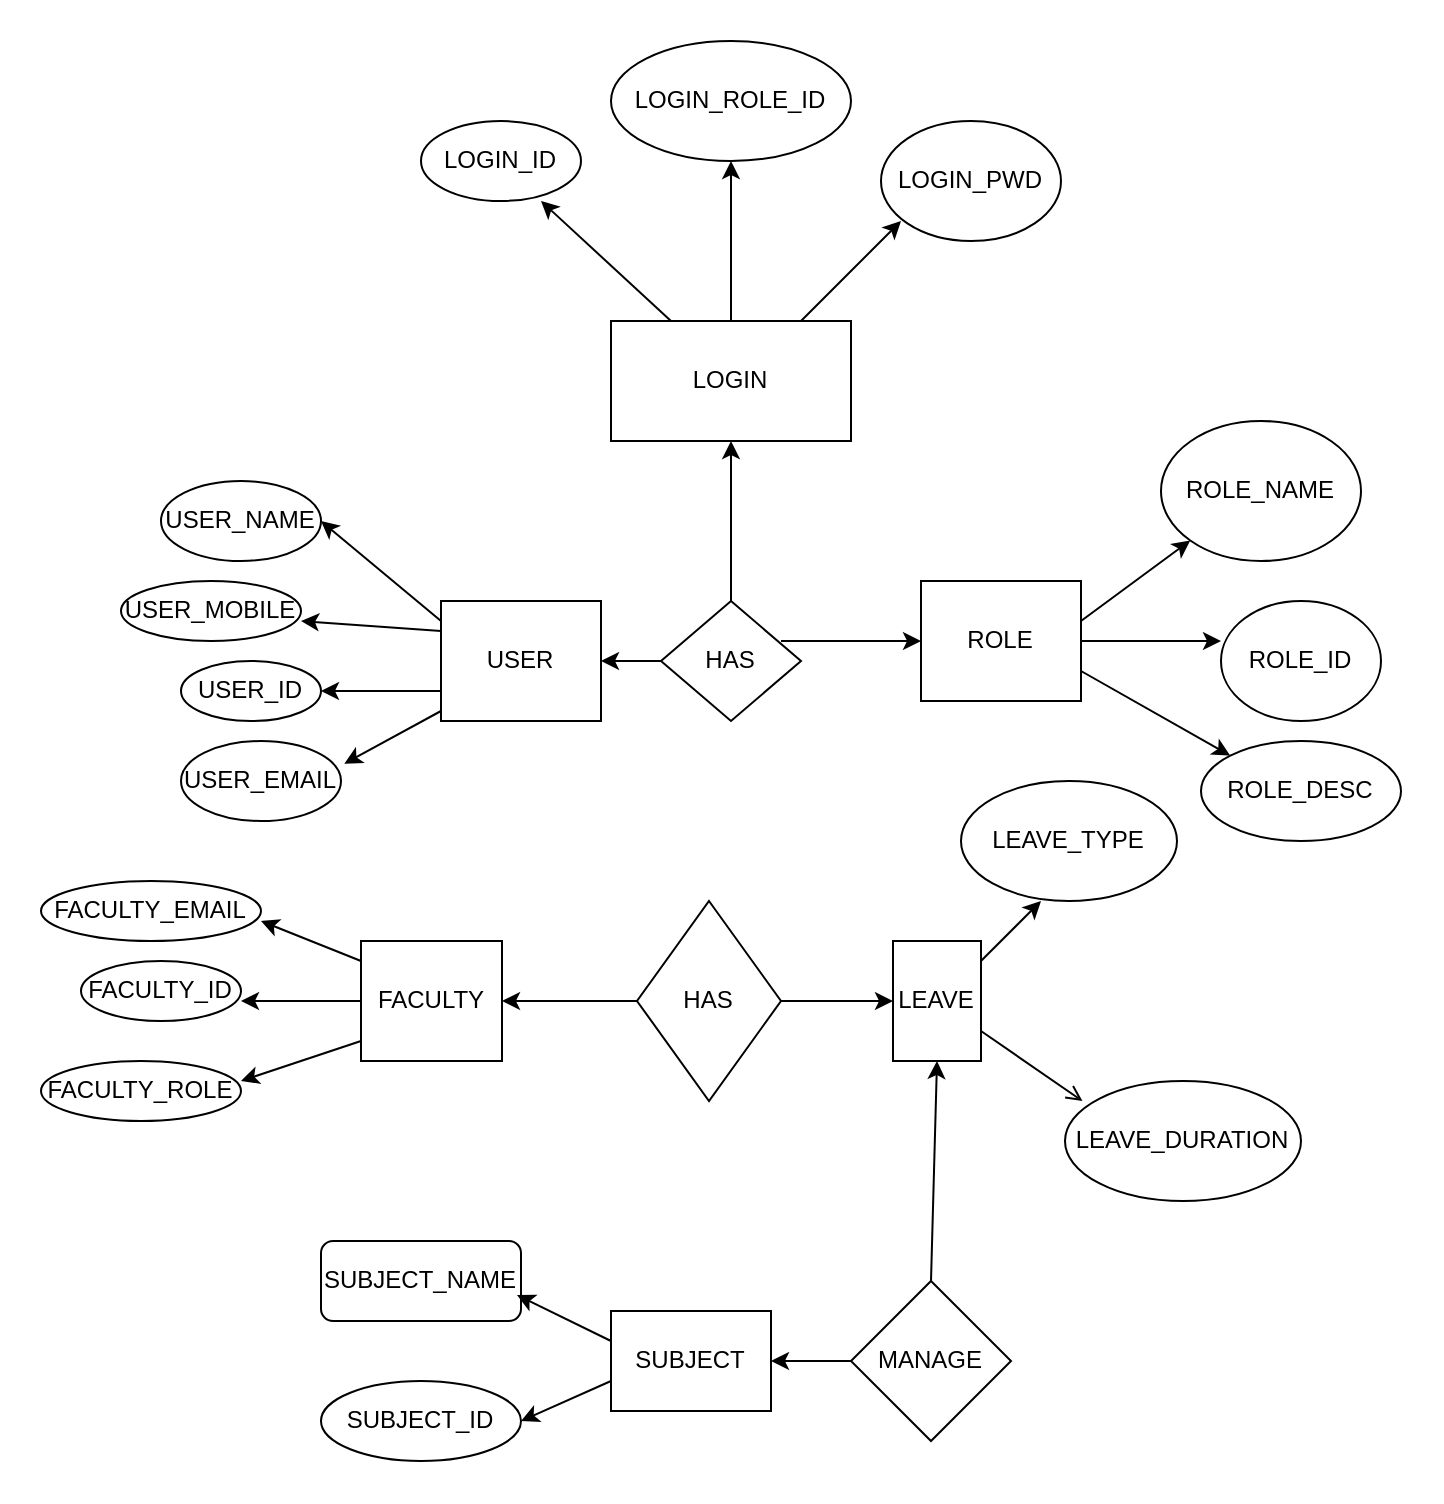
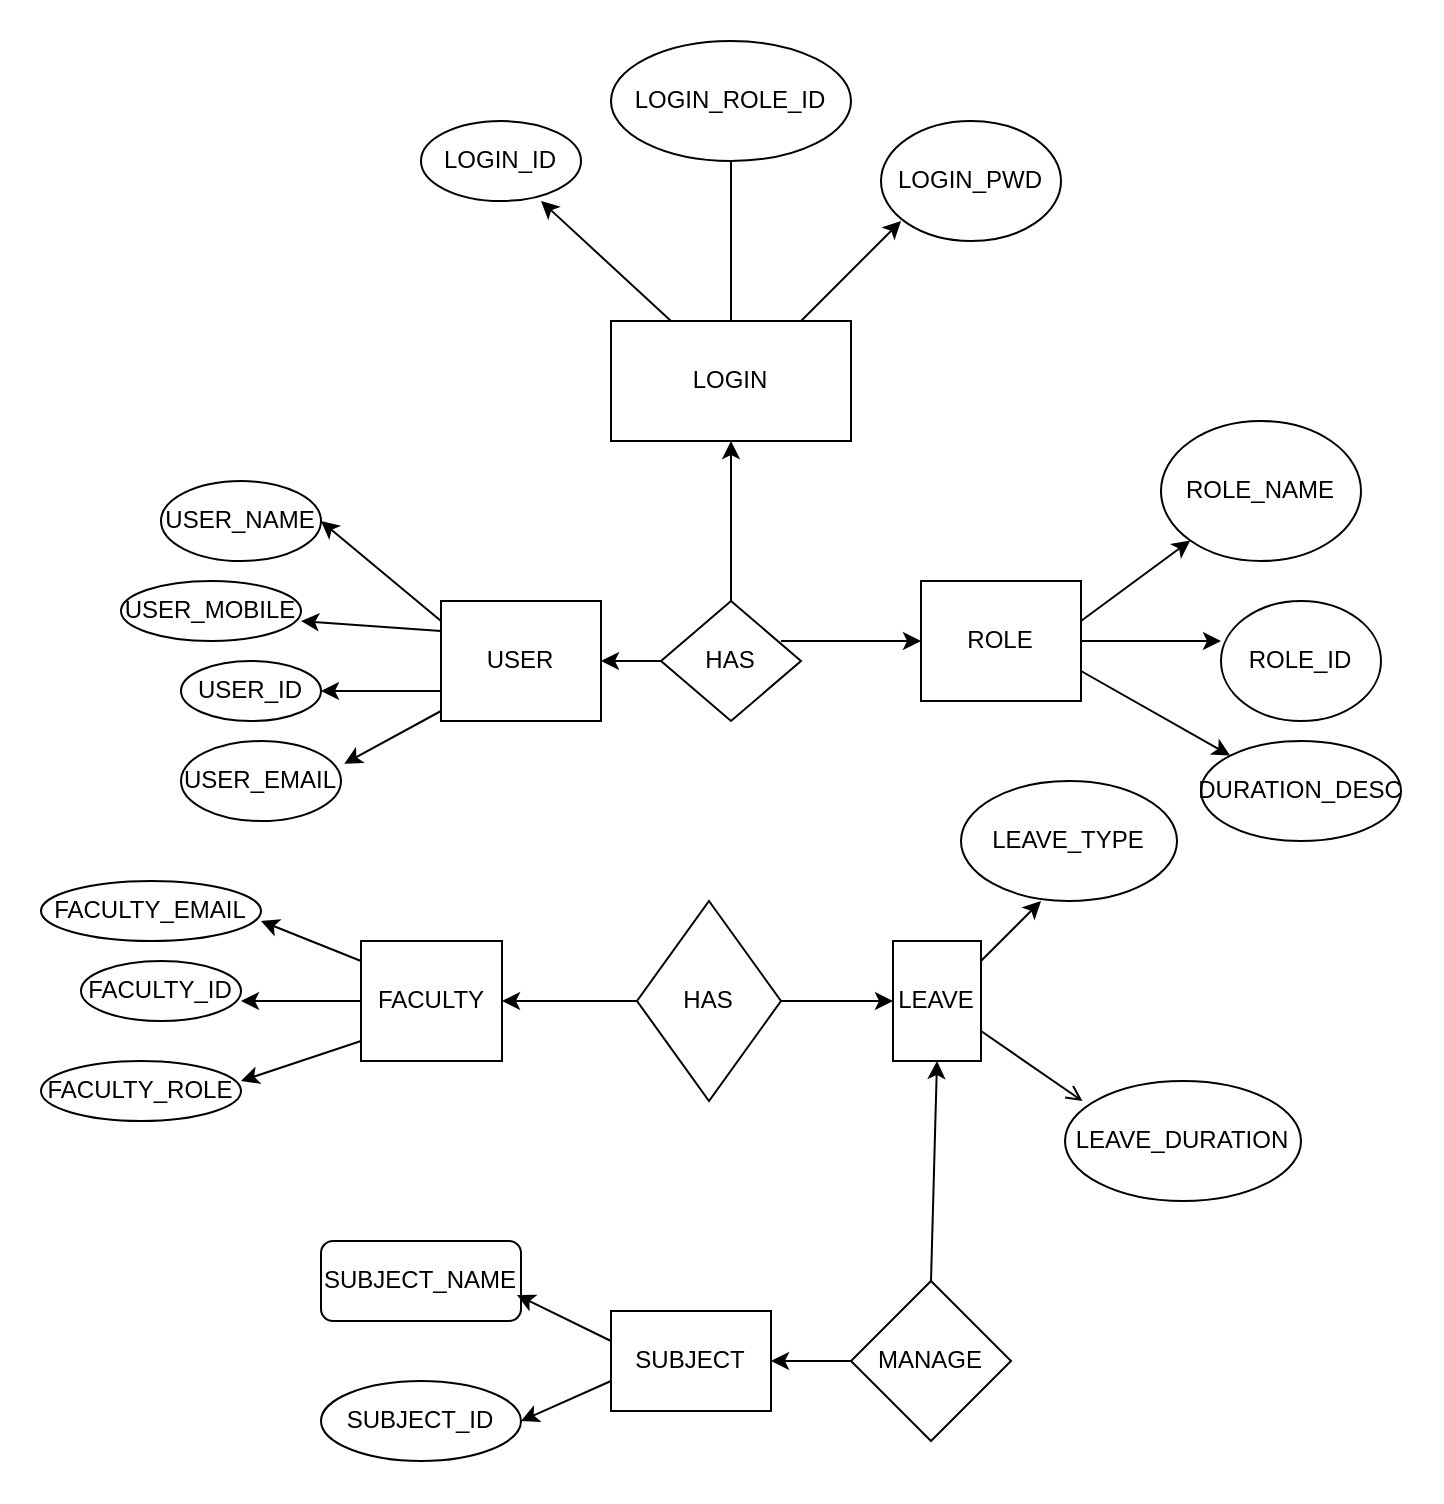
(731, 176) -> (731, 170)
(1301, 791) -> (1301, 791)
